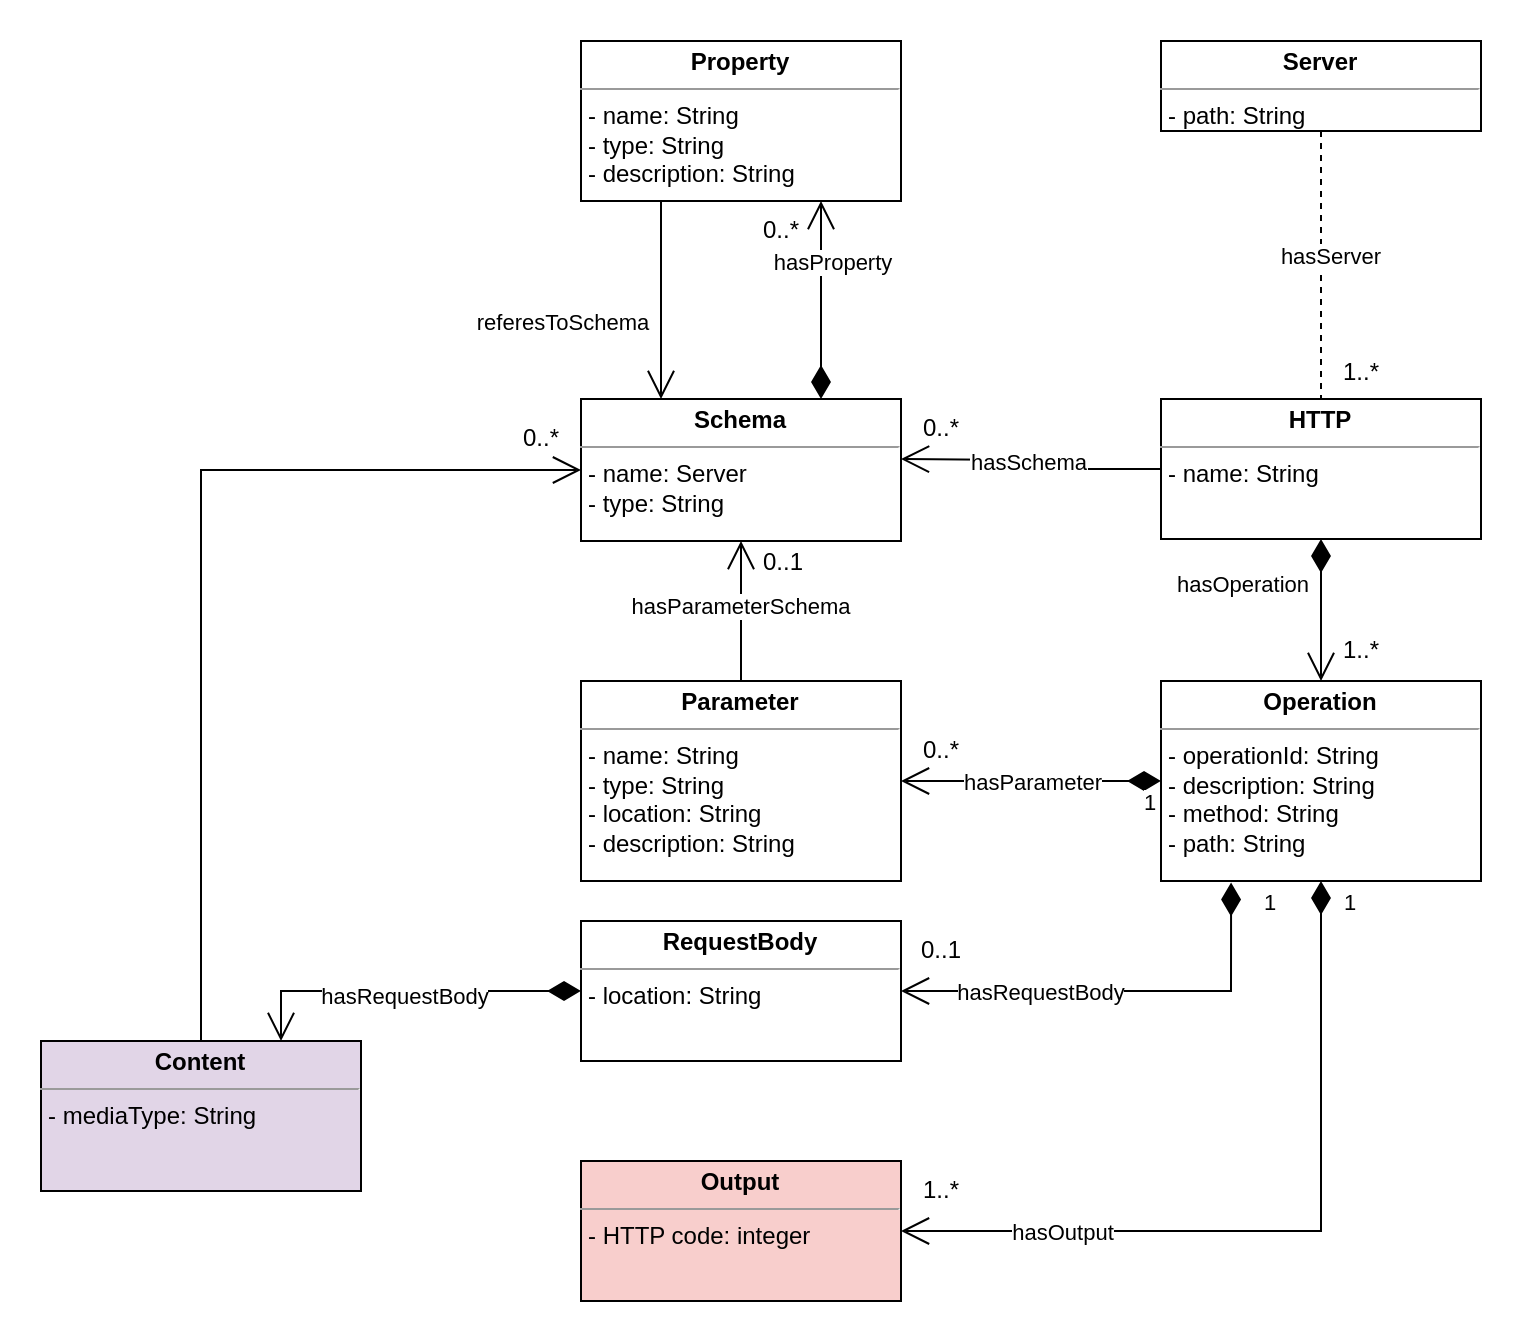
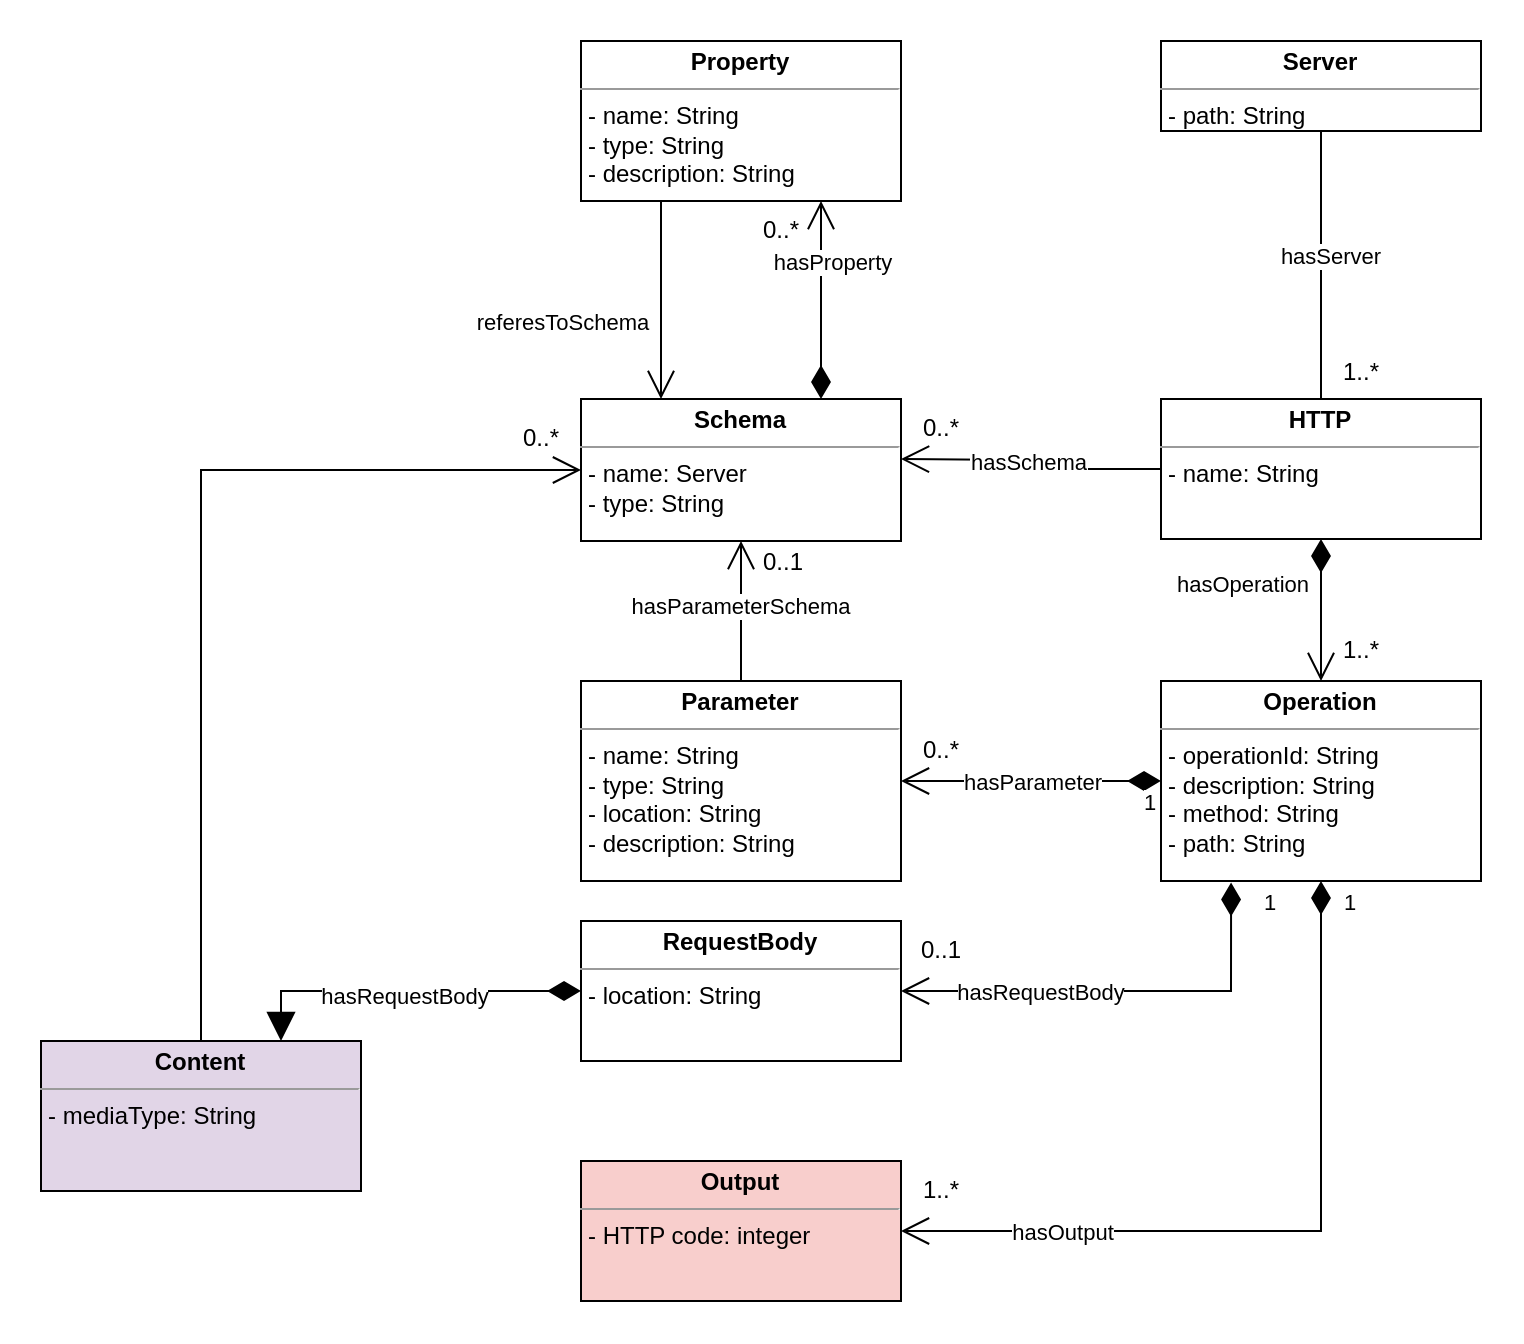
(1321, 332) -> (1321, 332)
(281, 1022) -> (281, 1011)
